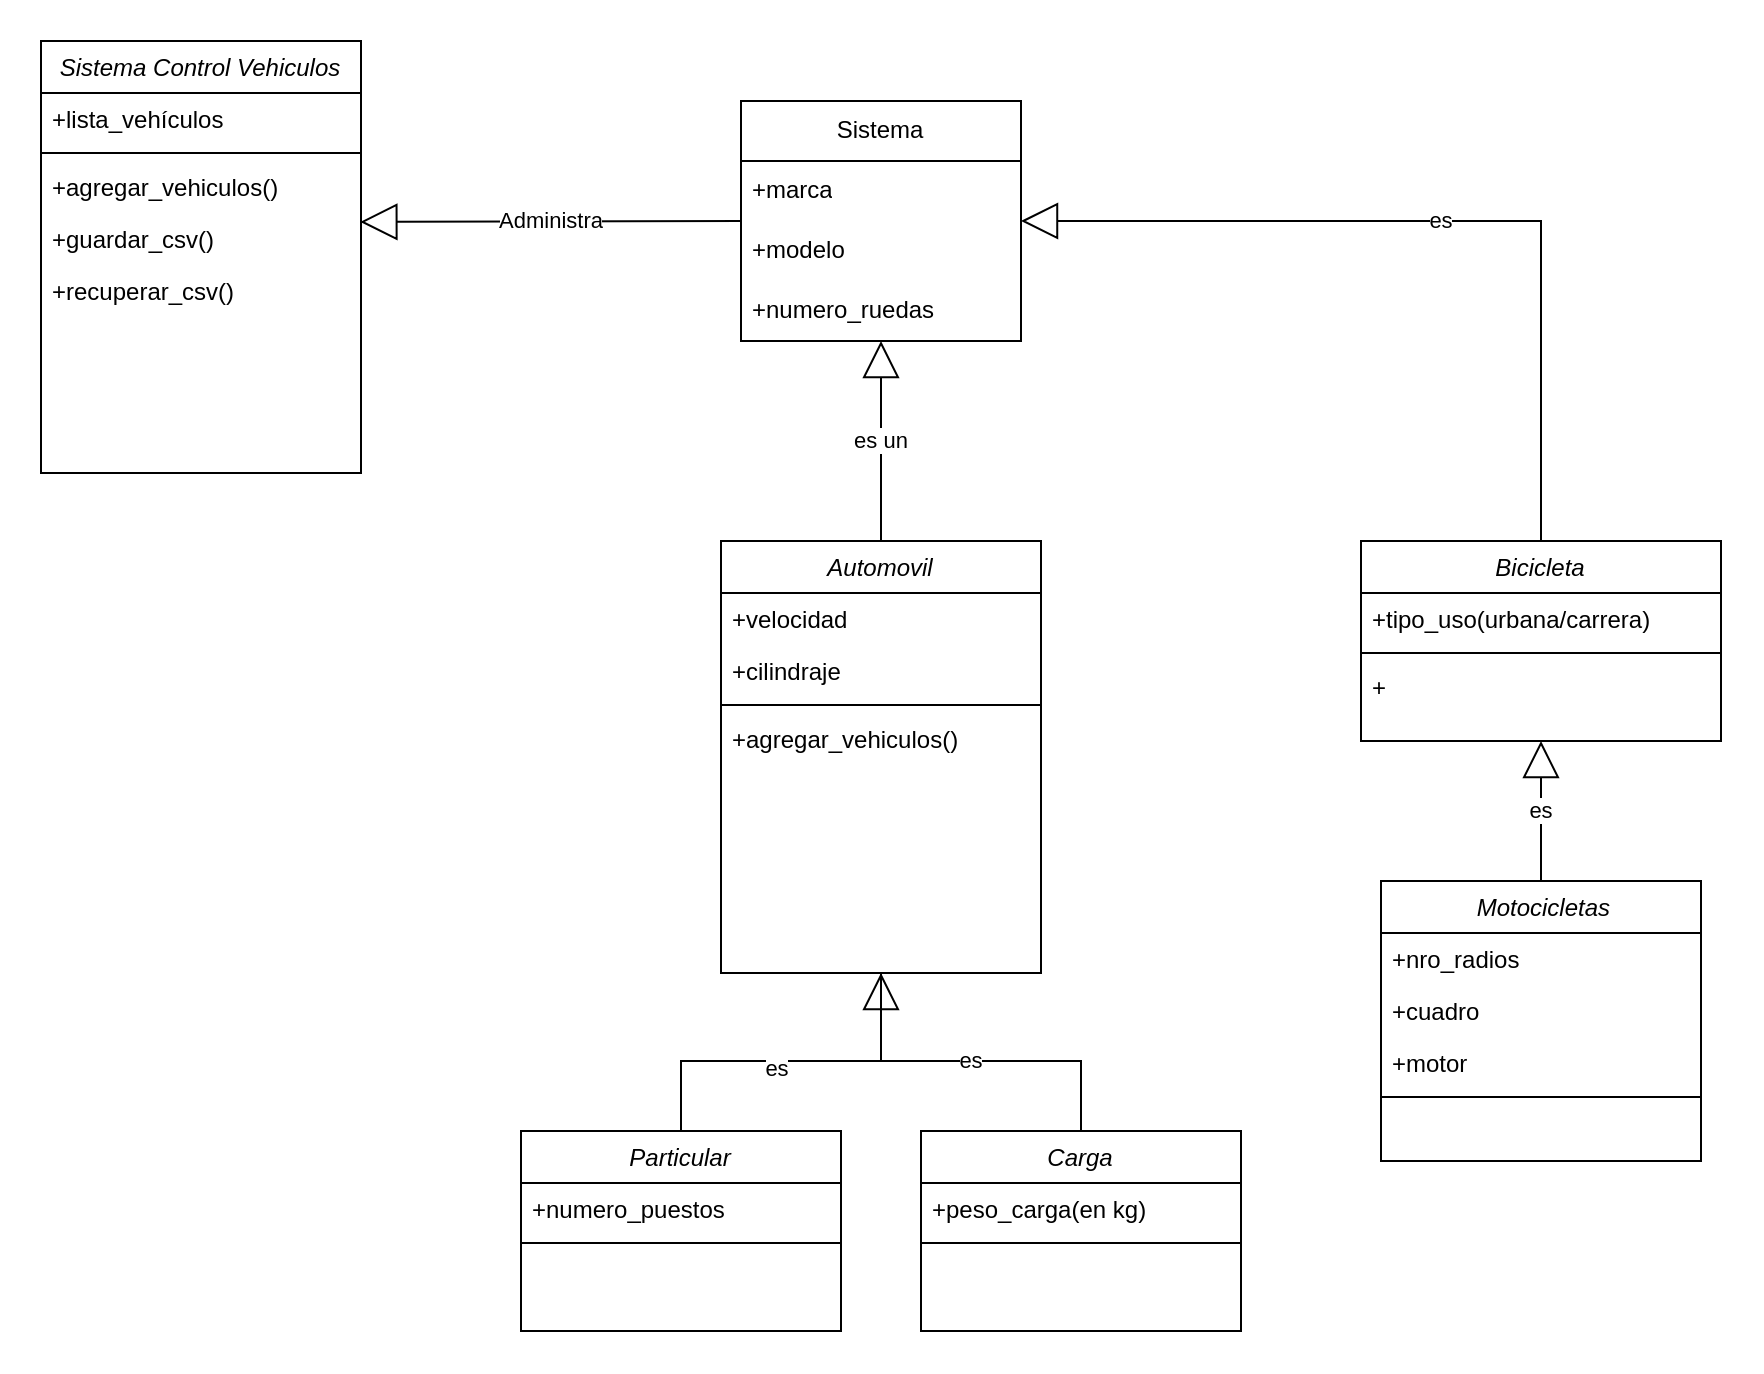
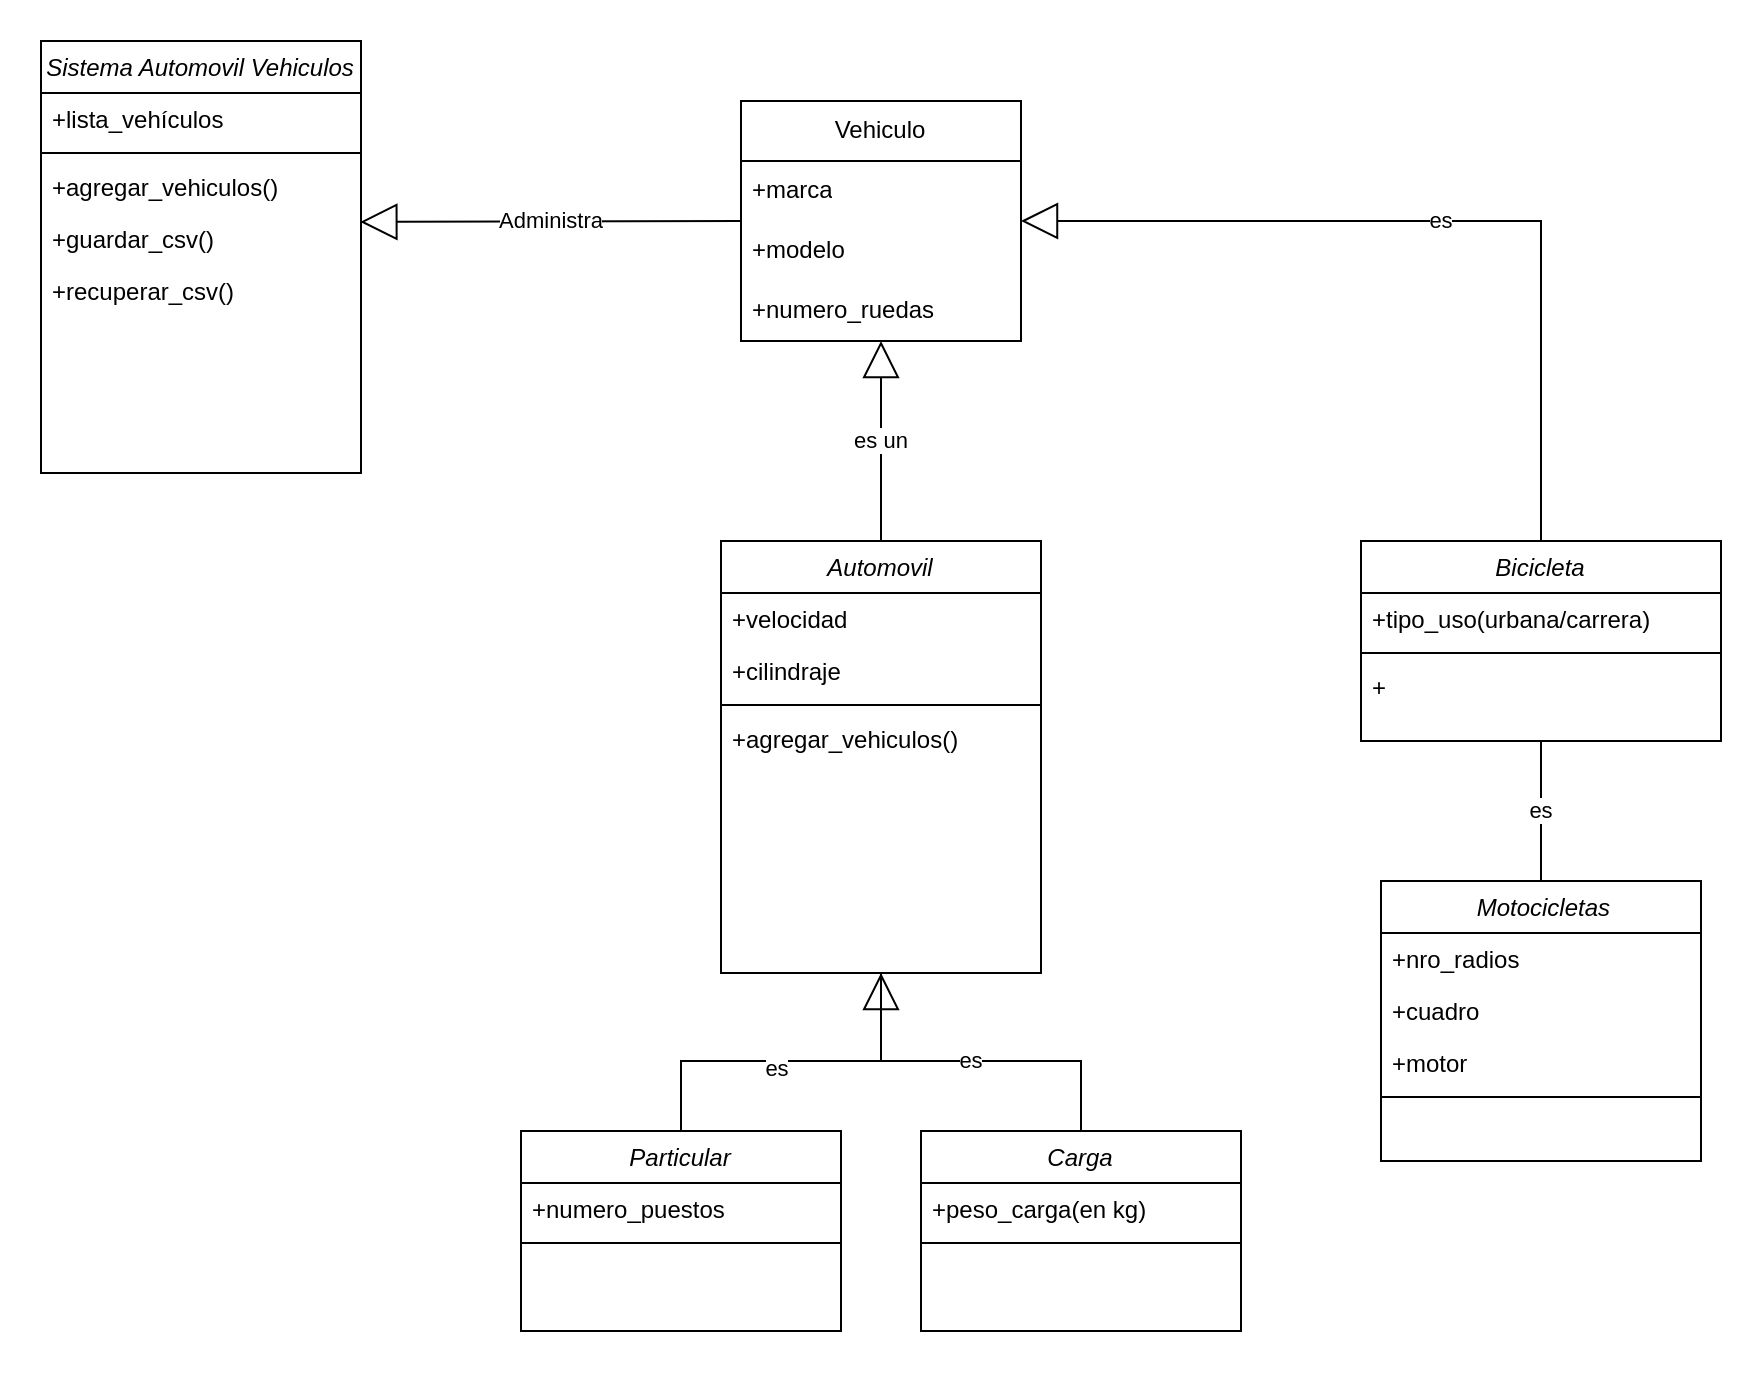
(200, 68) -> (200, 68)
(881, 131) -> (881, 131)
(1541, 778) -> (1541, 762)
